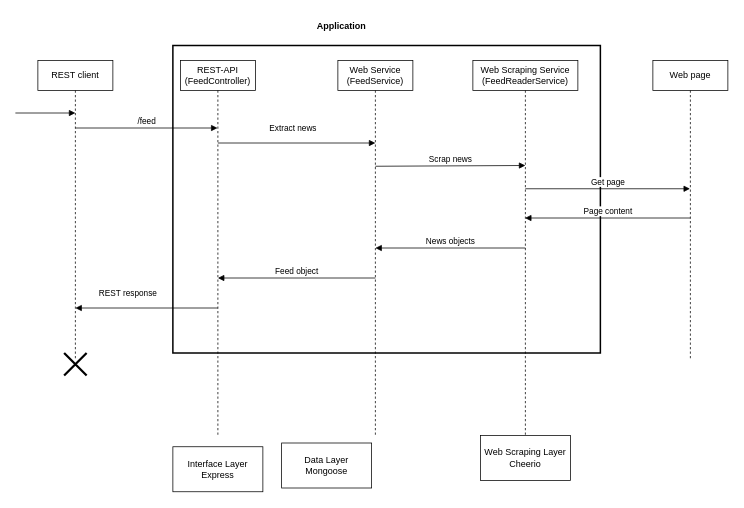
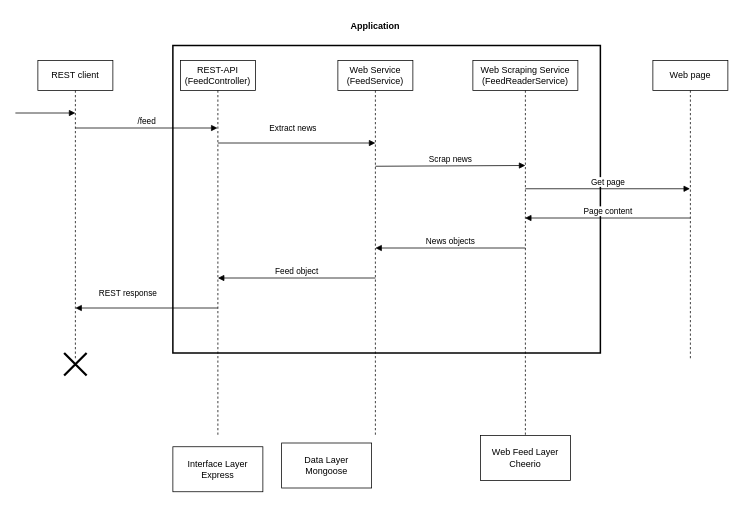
(342, 27) -> (375, 27)
(525, 458) -> (525, 458)
